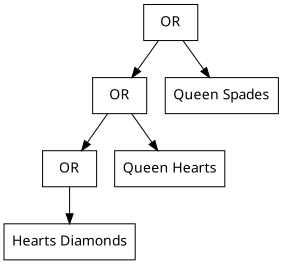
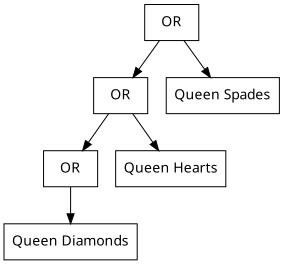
(70, 242) -> (71, 242)
